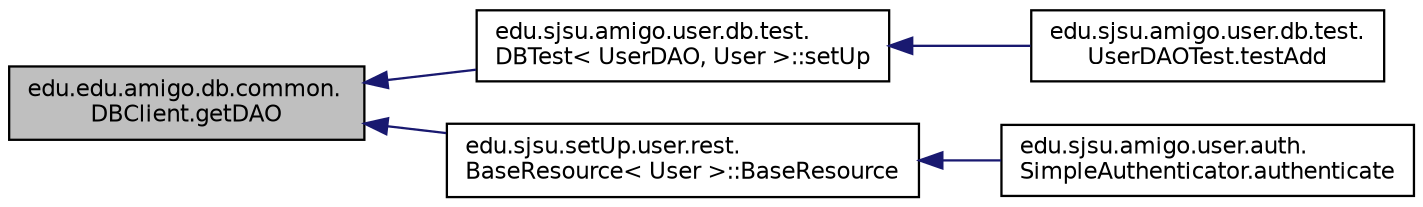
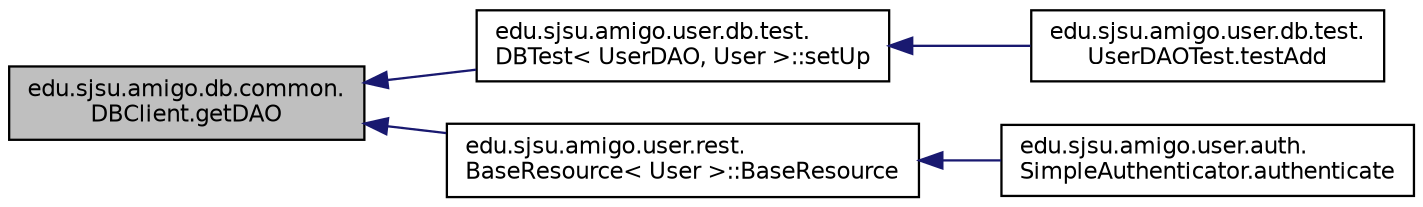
(187, 103) -> (187, 103)
(683, 160) -> (683, 160)
